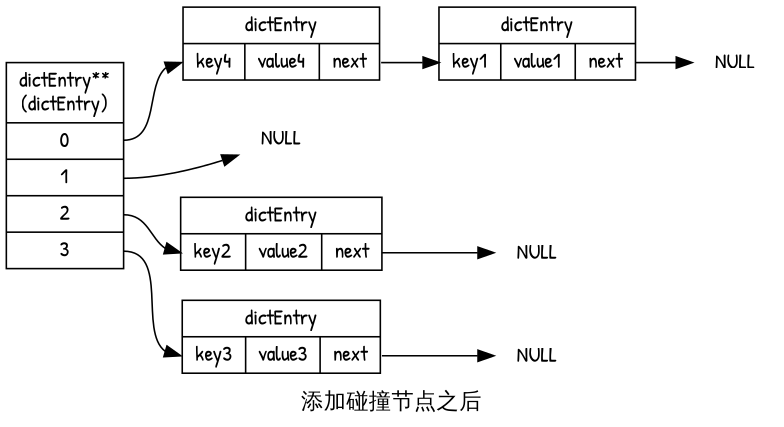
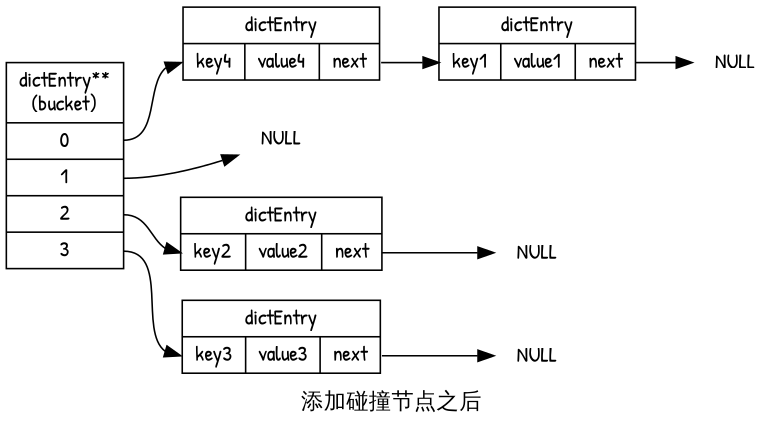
(65, 104) -> (65, 104)
